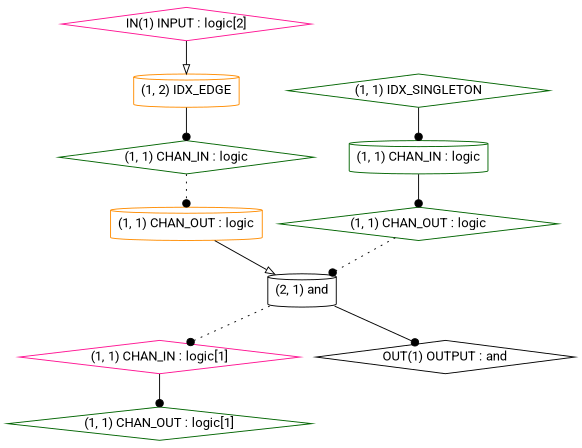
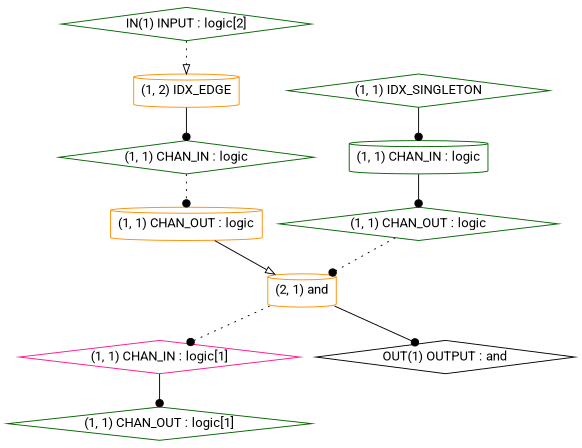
(186, 24) -> (186, 24)
(186, 53) -> (186, 53)
(302, 290) -> (302, 290)
